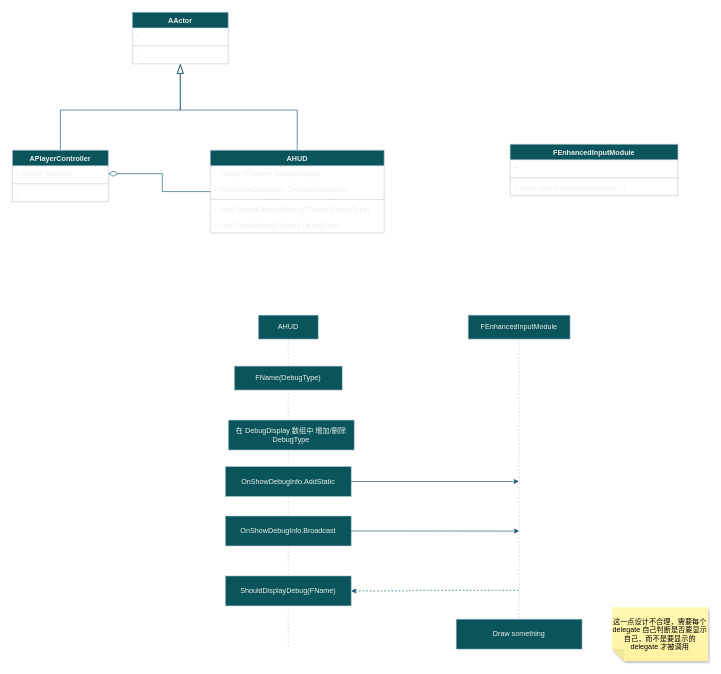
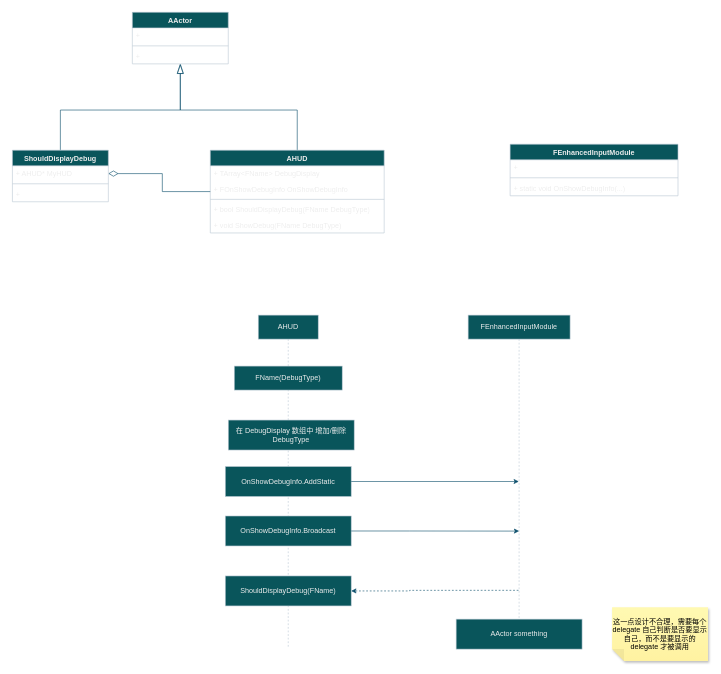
(60, 159) -> (60, 159)
(519, 635) -> (519, 635)
